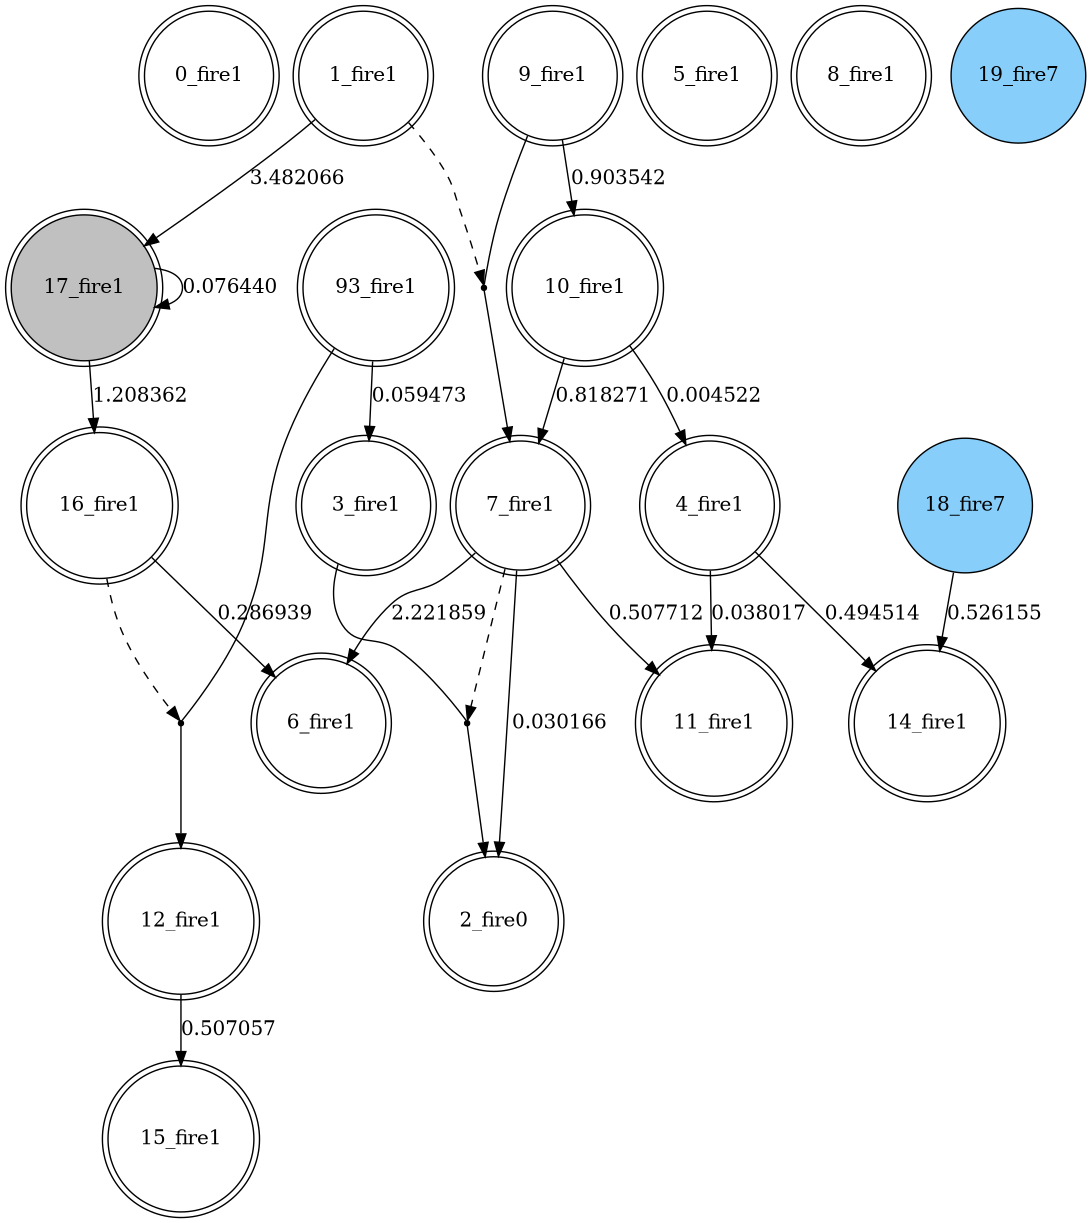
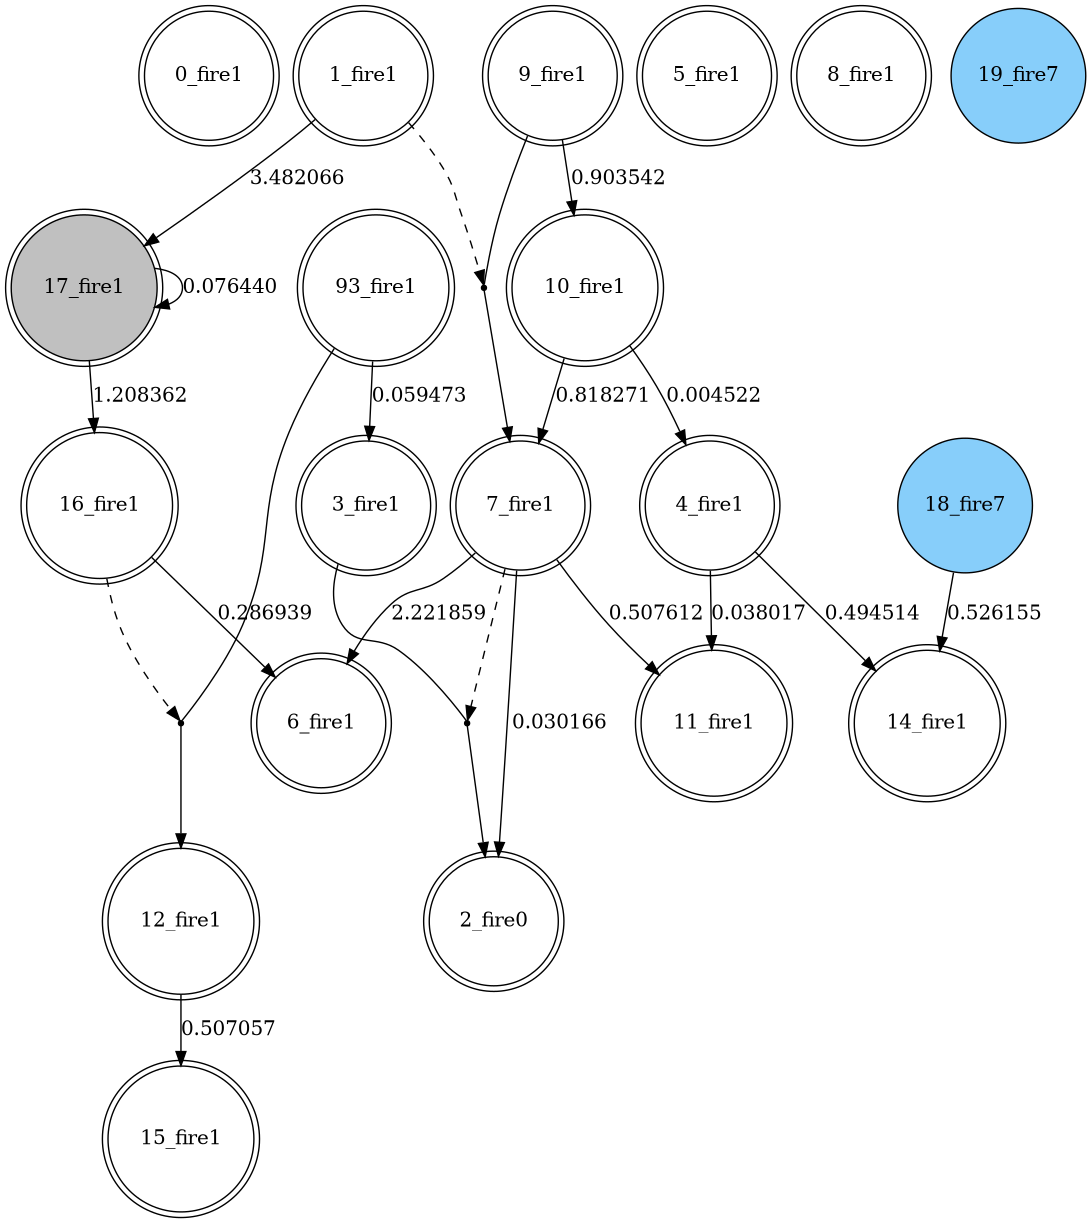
(656, 614) -> (656, 614)
